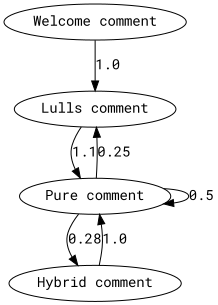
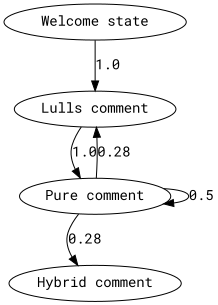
(95, 22) -> (95, 22)
(85, 153) -> (85, 153)
(114, 153) -> (114, 153)
(102, 245) -> none
